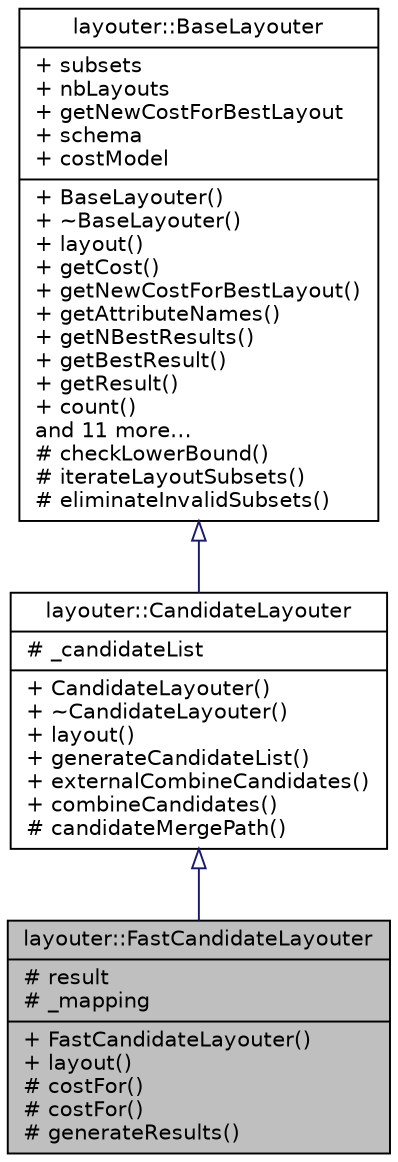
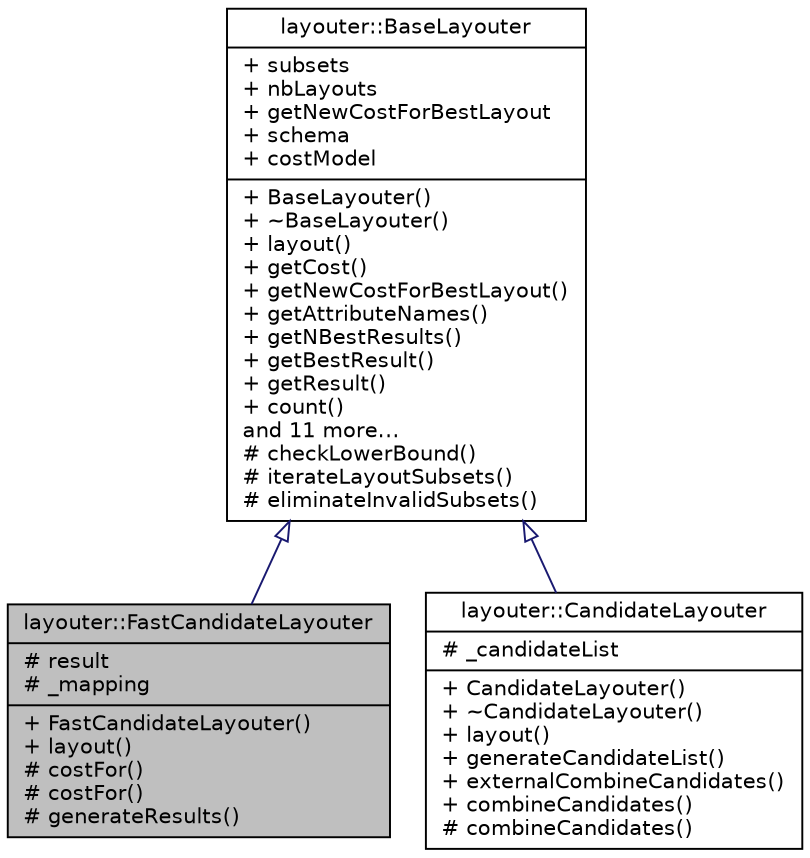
(157, 828) -> (568, 828)
(199, 895) -> (266, 572)
